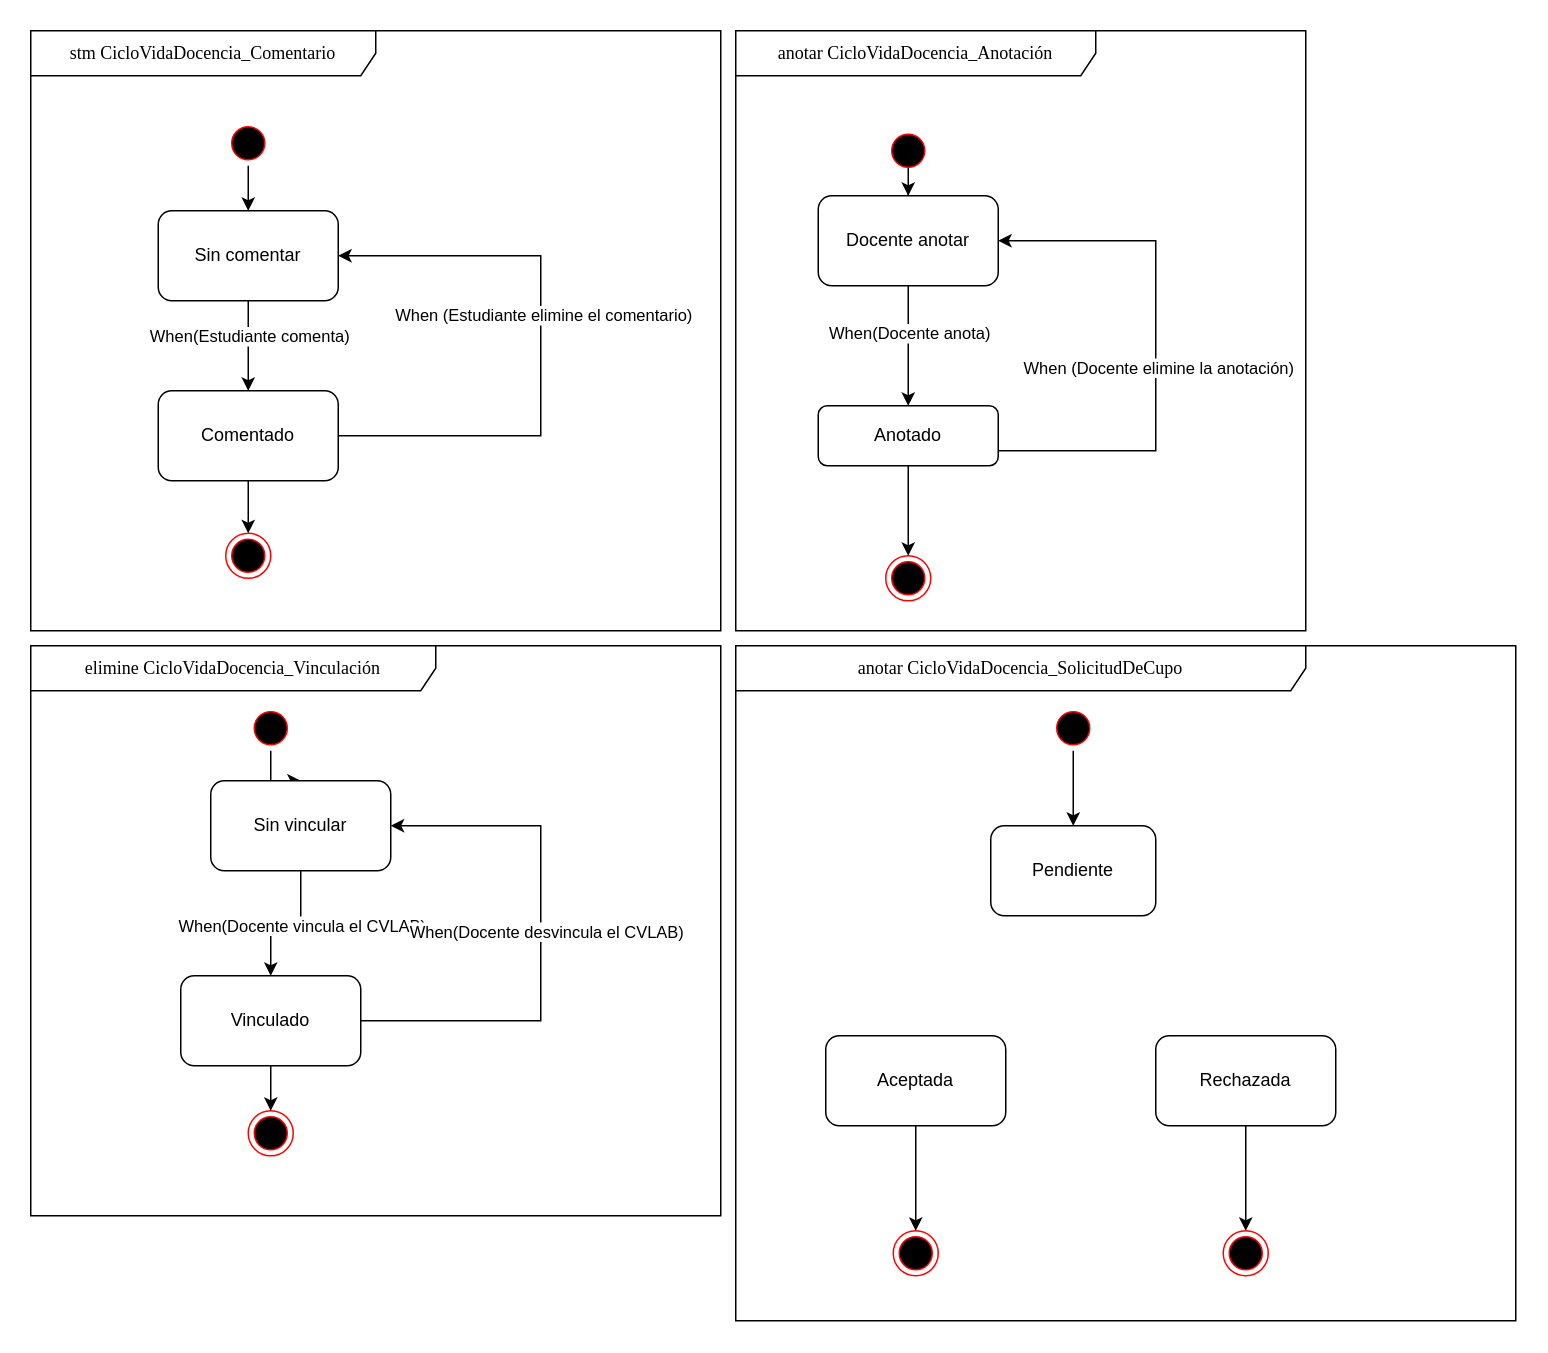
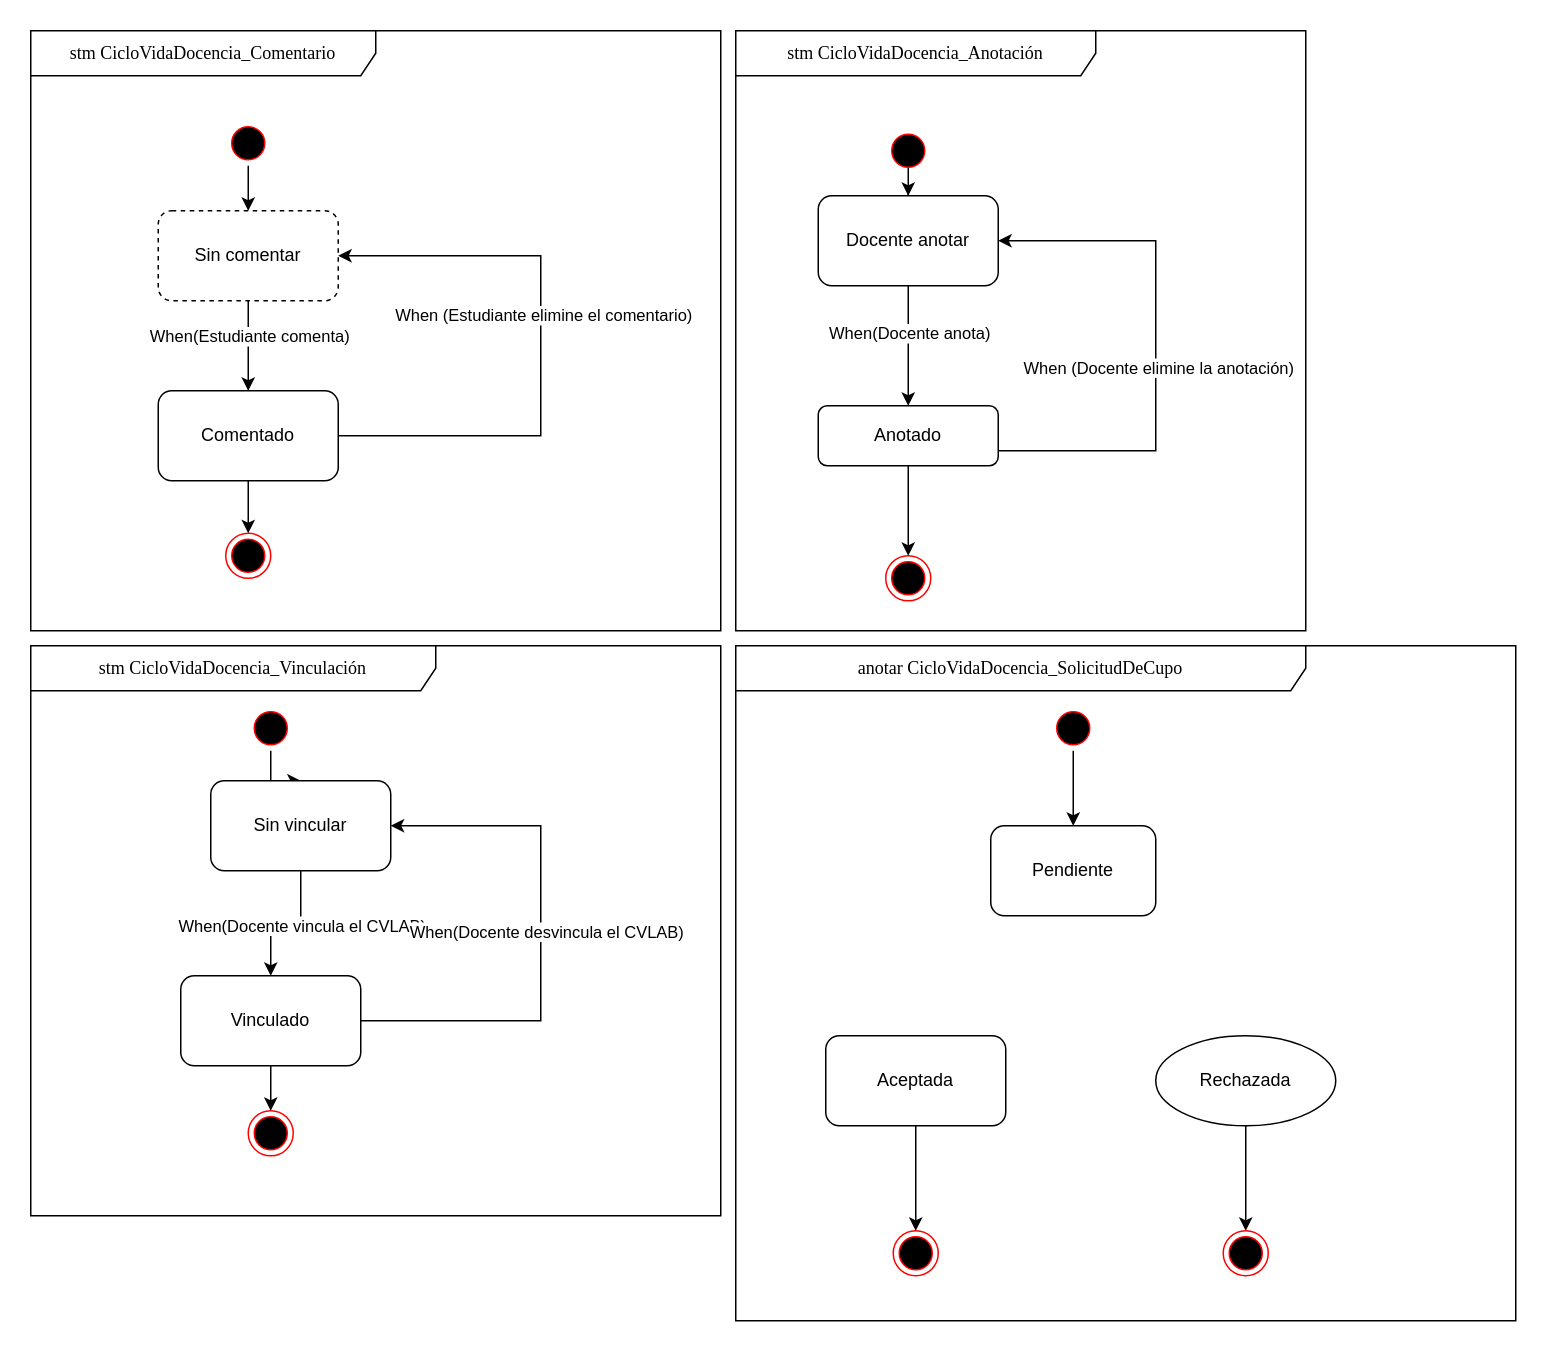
(916, 53) -> (916, 53)
(248, 256) -> (248, 256)
(233, 668) -> (233, 668)
(1246, 1081) -> (1246, 1081)
